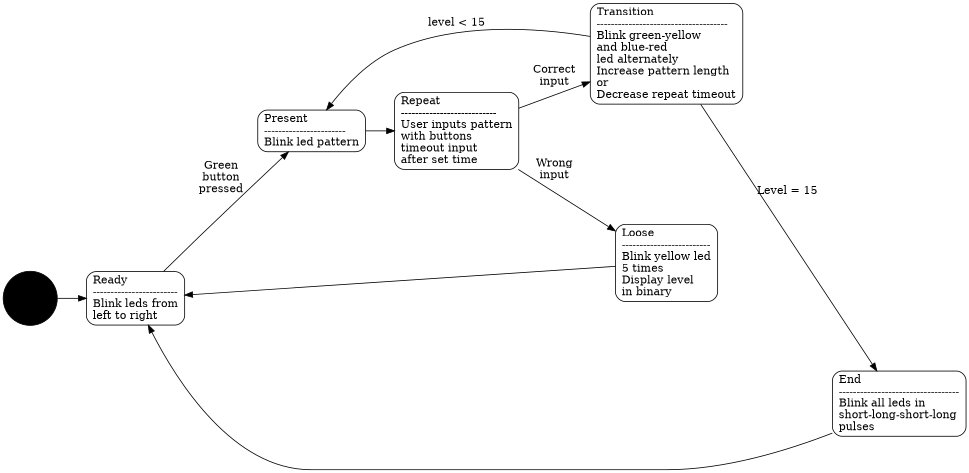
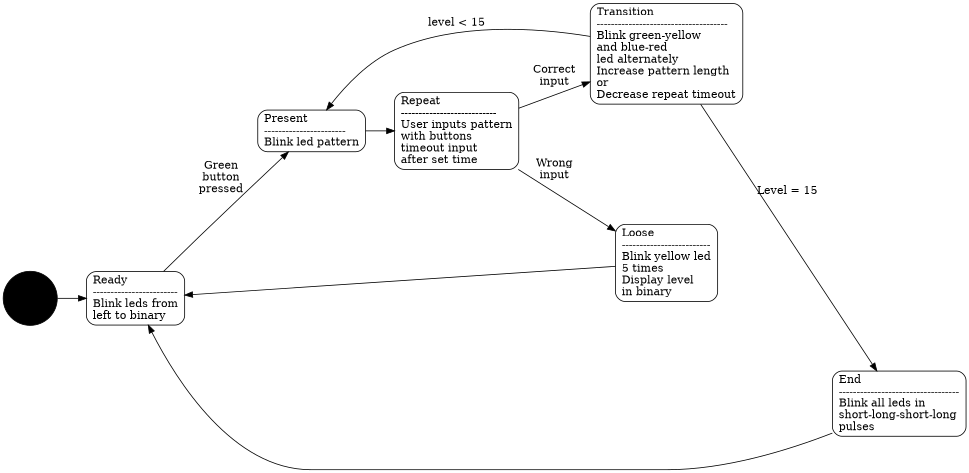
(136, 298) -> (136, 298)
